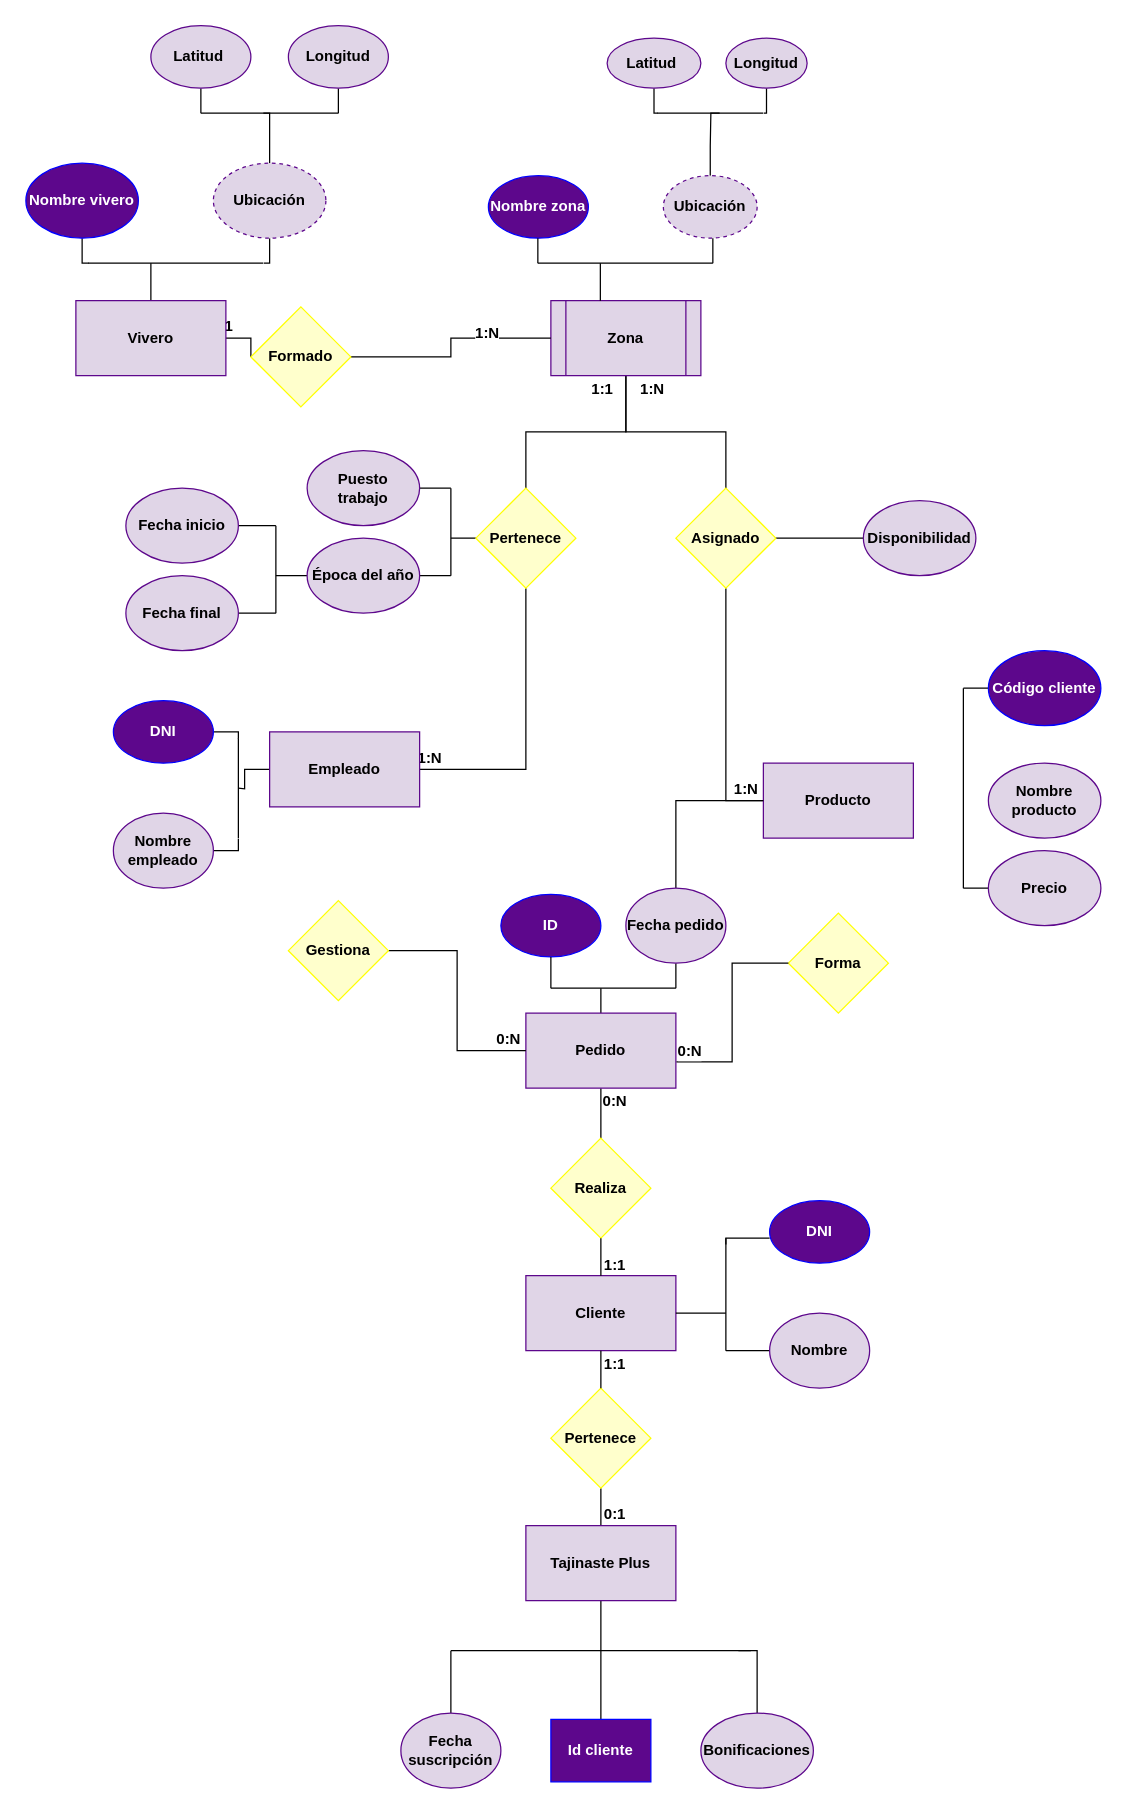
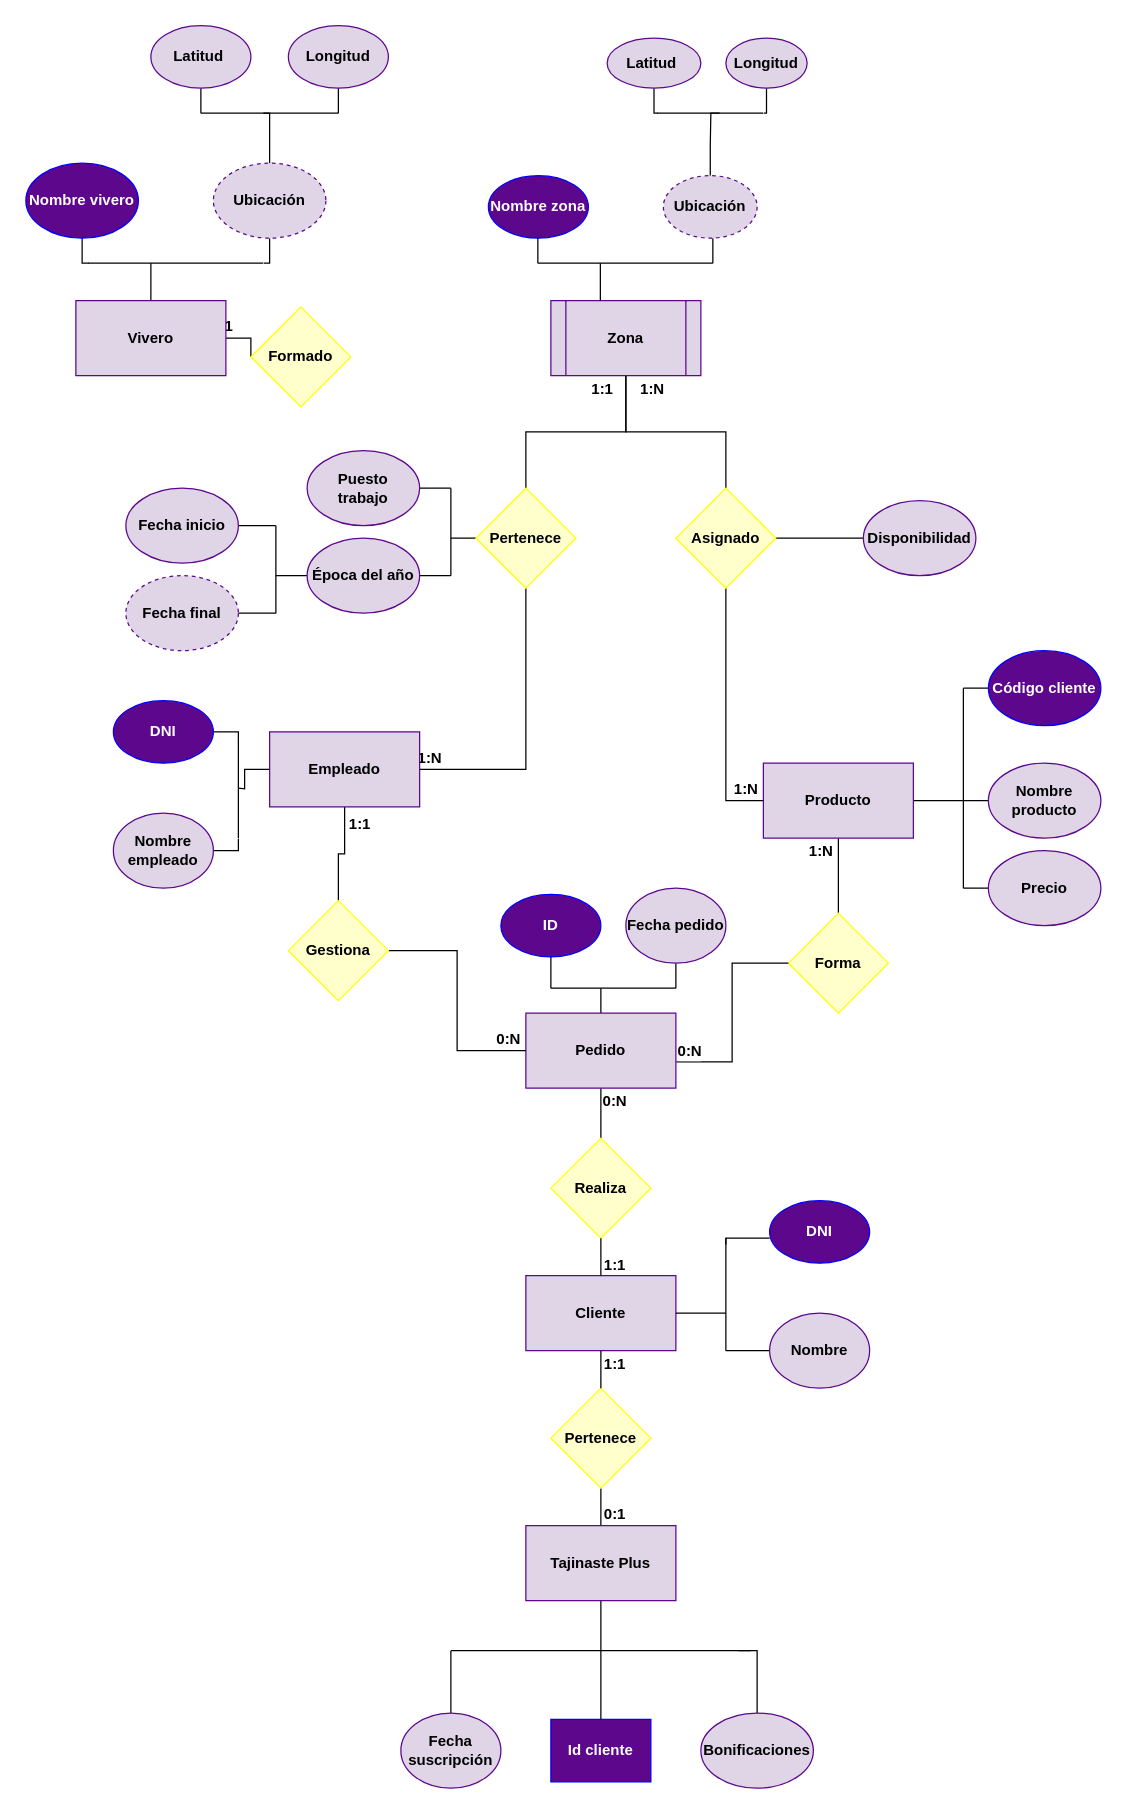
(451, 348) -> none
(182, 613) -> (182, 613)
(676, 820) -> (950, 801)
none -> (341, 854)
none -> (838, 875)
